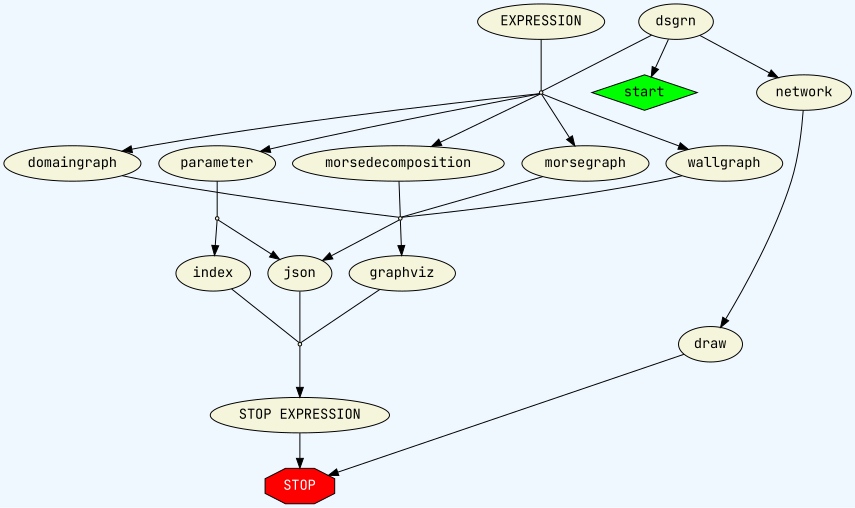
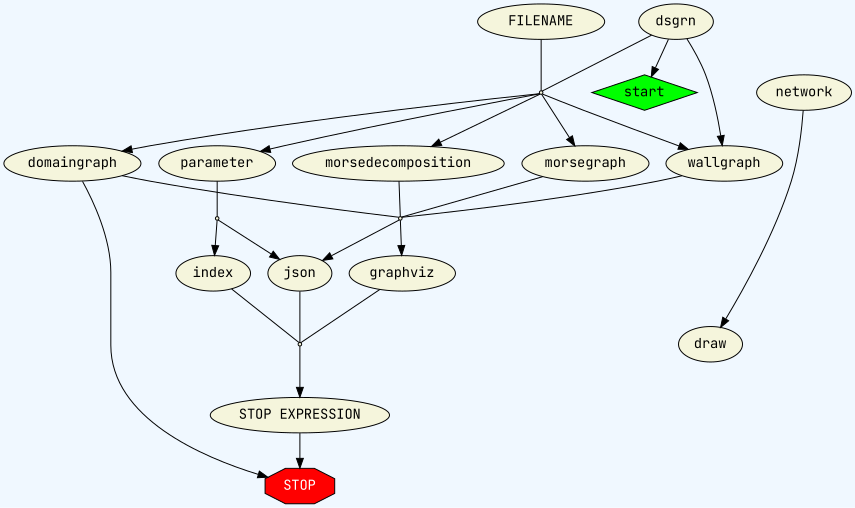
(541, 22) -> (541, 22)
(735, 54) -> (709, 85)
(511, 413) -> (114, 365)
